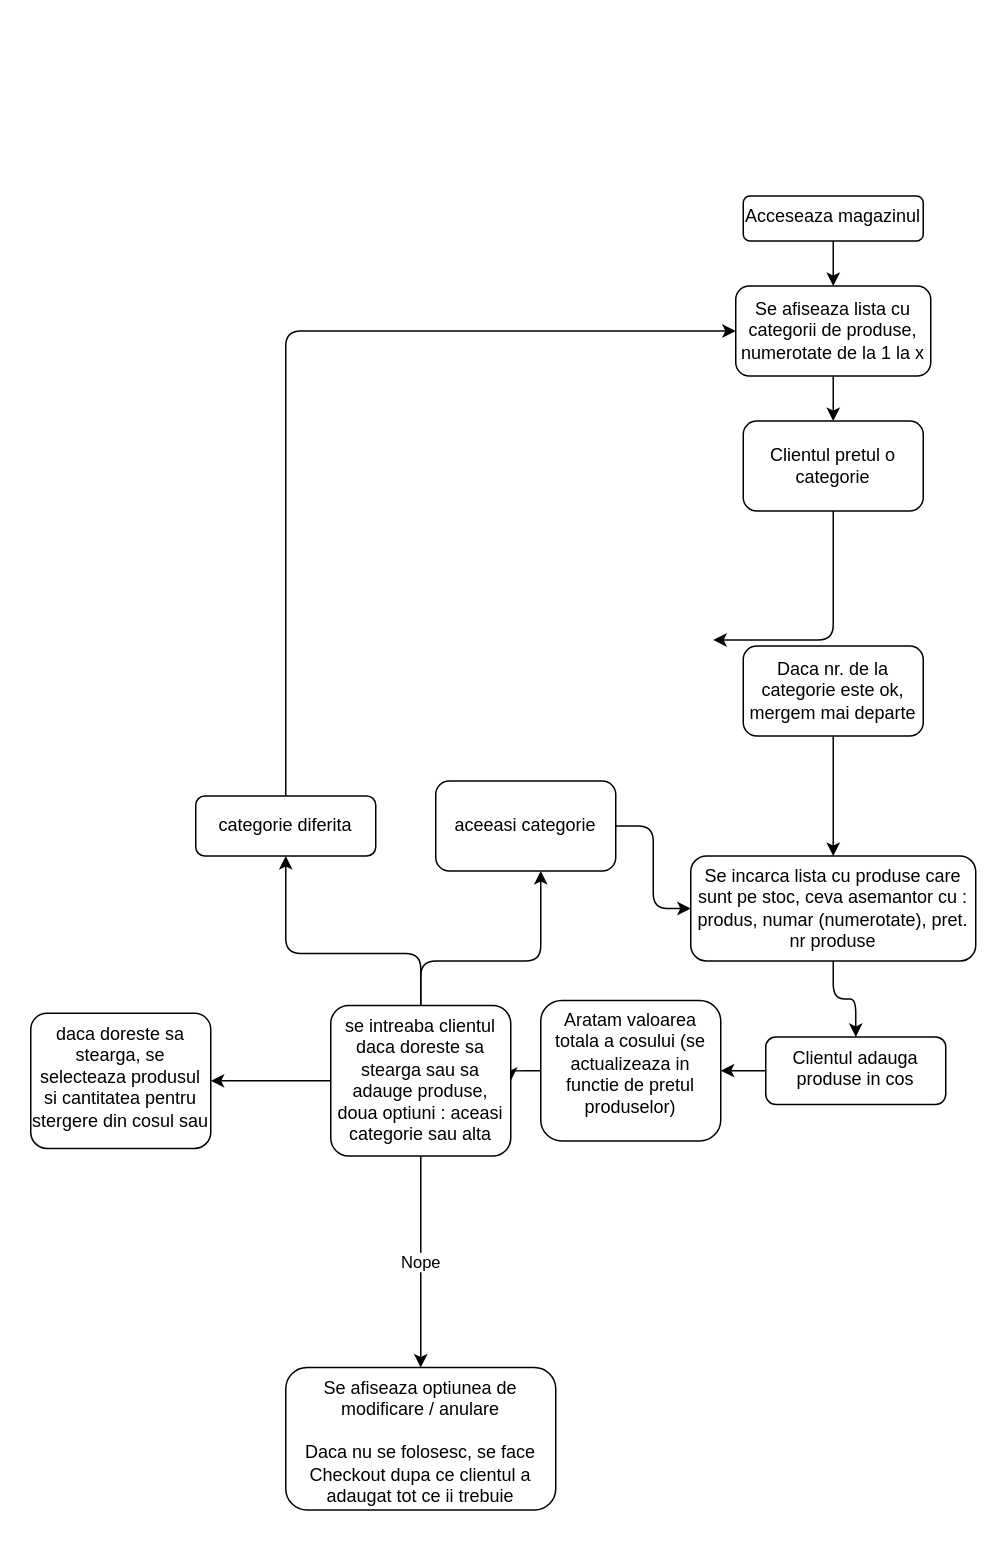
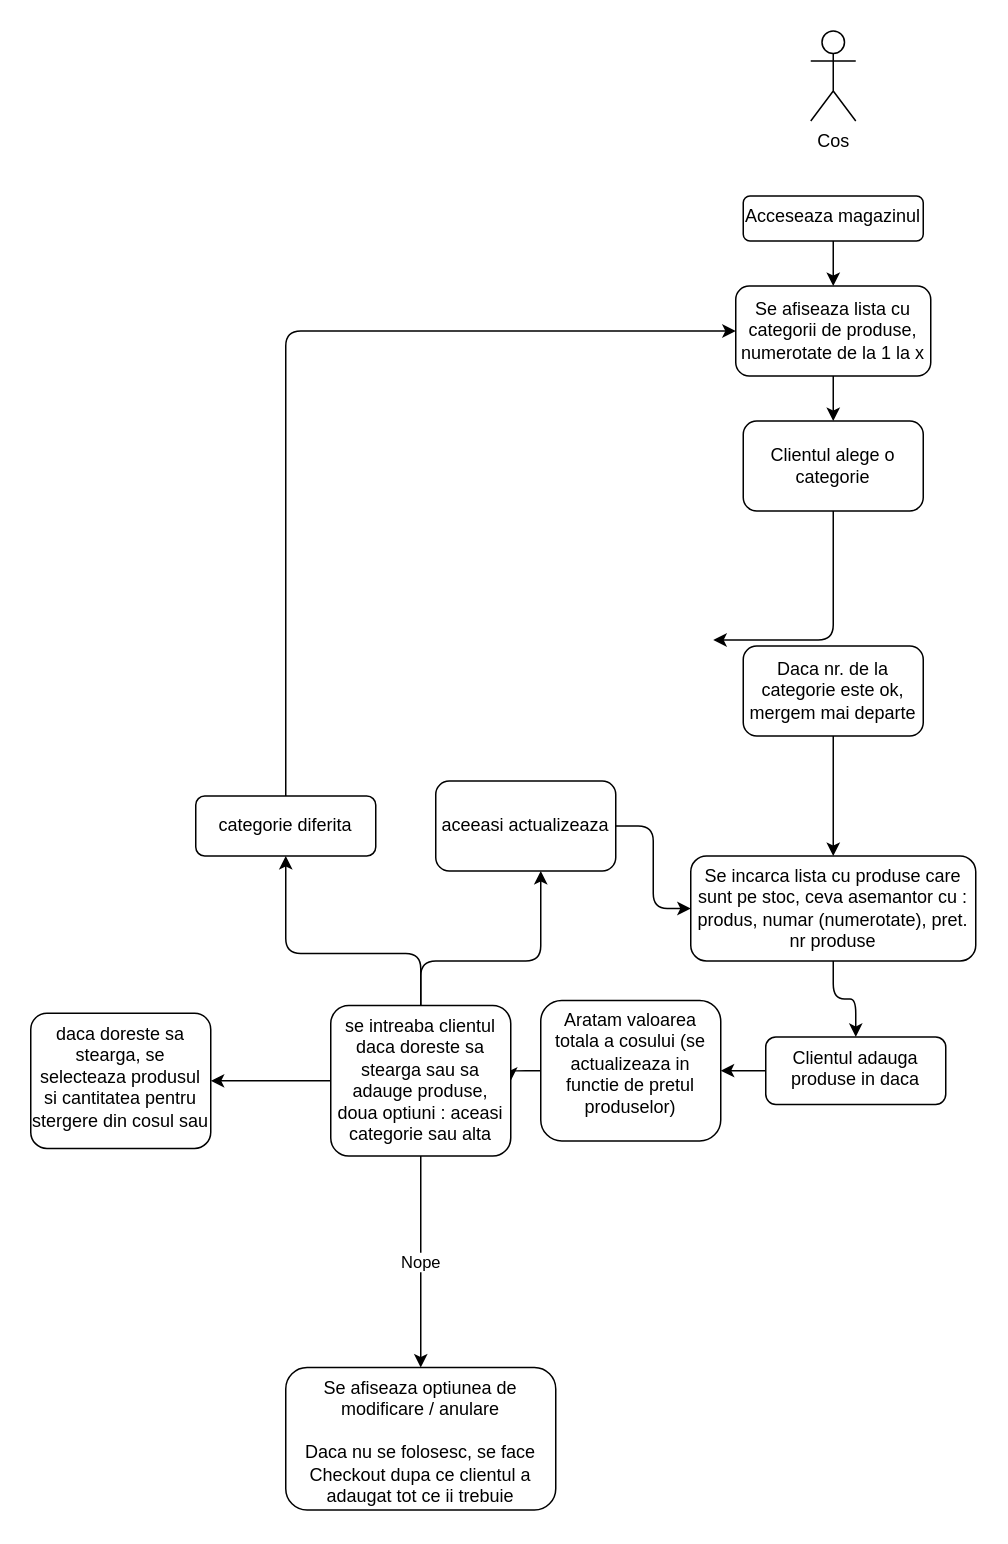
none -> (833, 76)
(833, 466) -> (833, 466)
(526, 826) -> (526, 826)
(856, 1069) -> (856, 1069)
